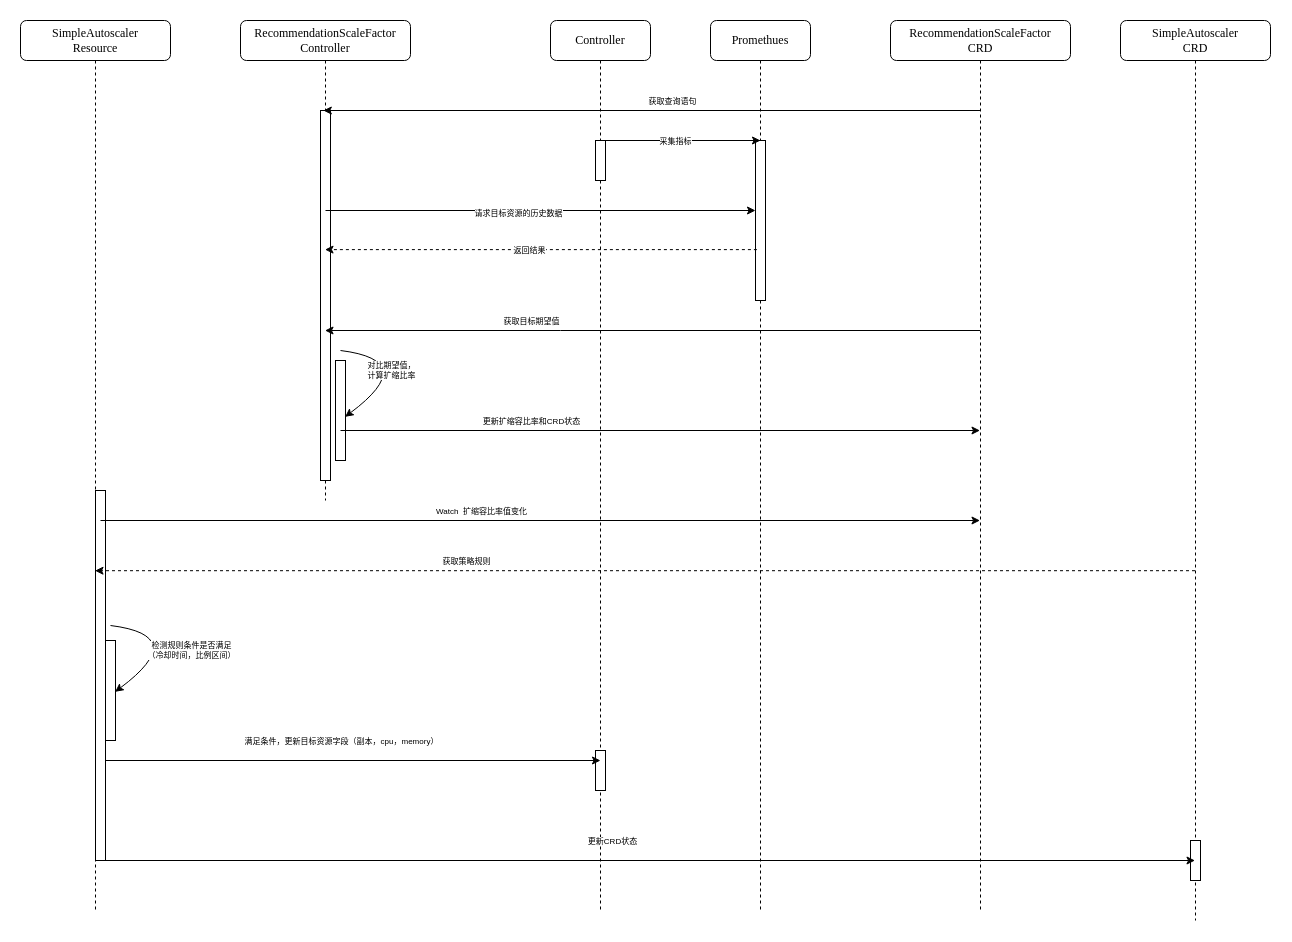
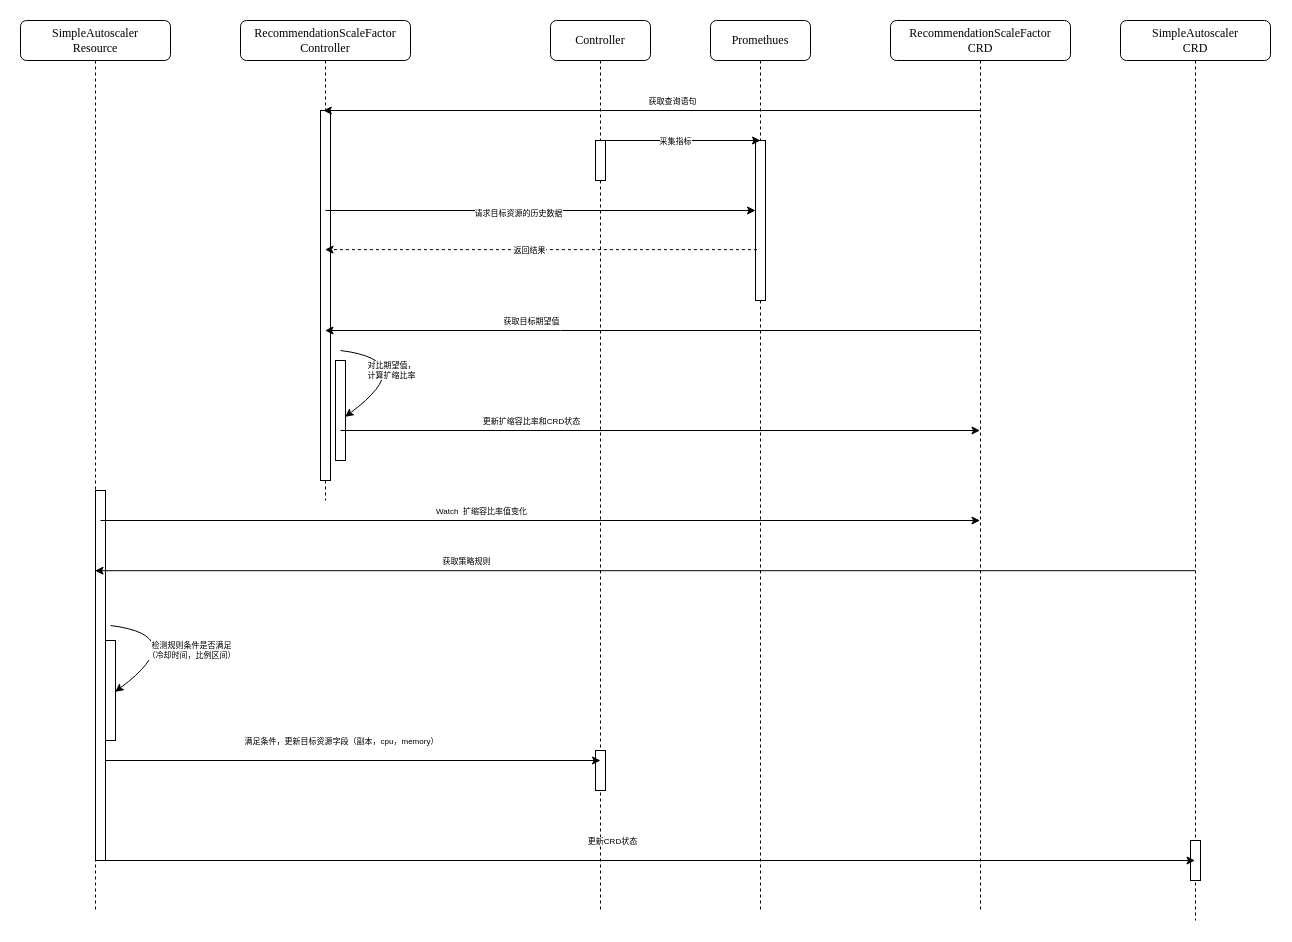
(648, 571) -> (648, 571)
